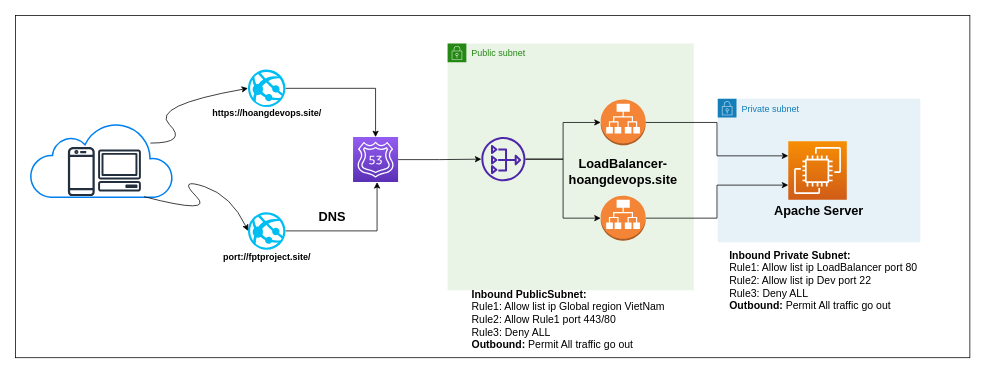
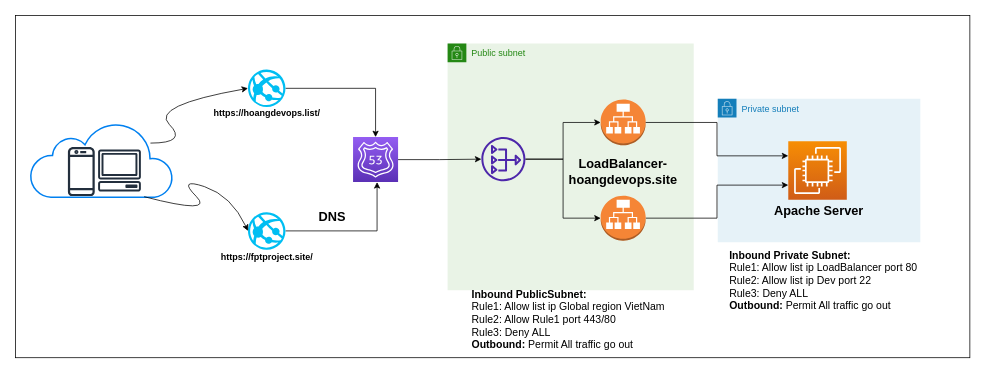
(267, 114) -> (267, 114)
(267, 257) -> (267, 257)
